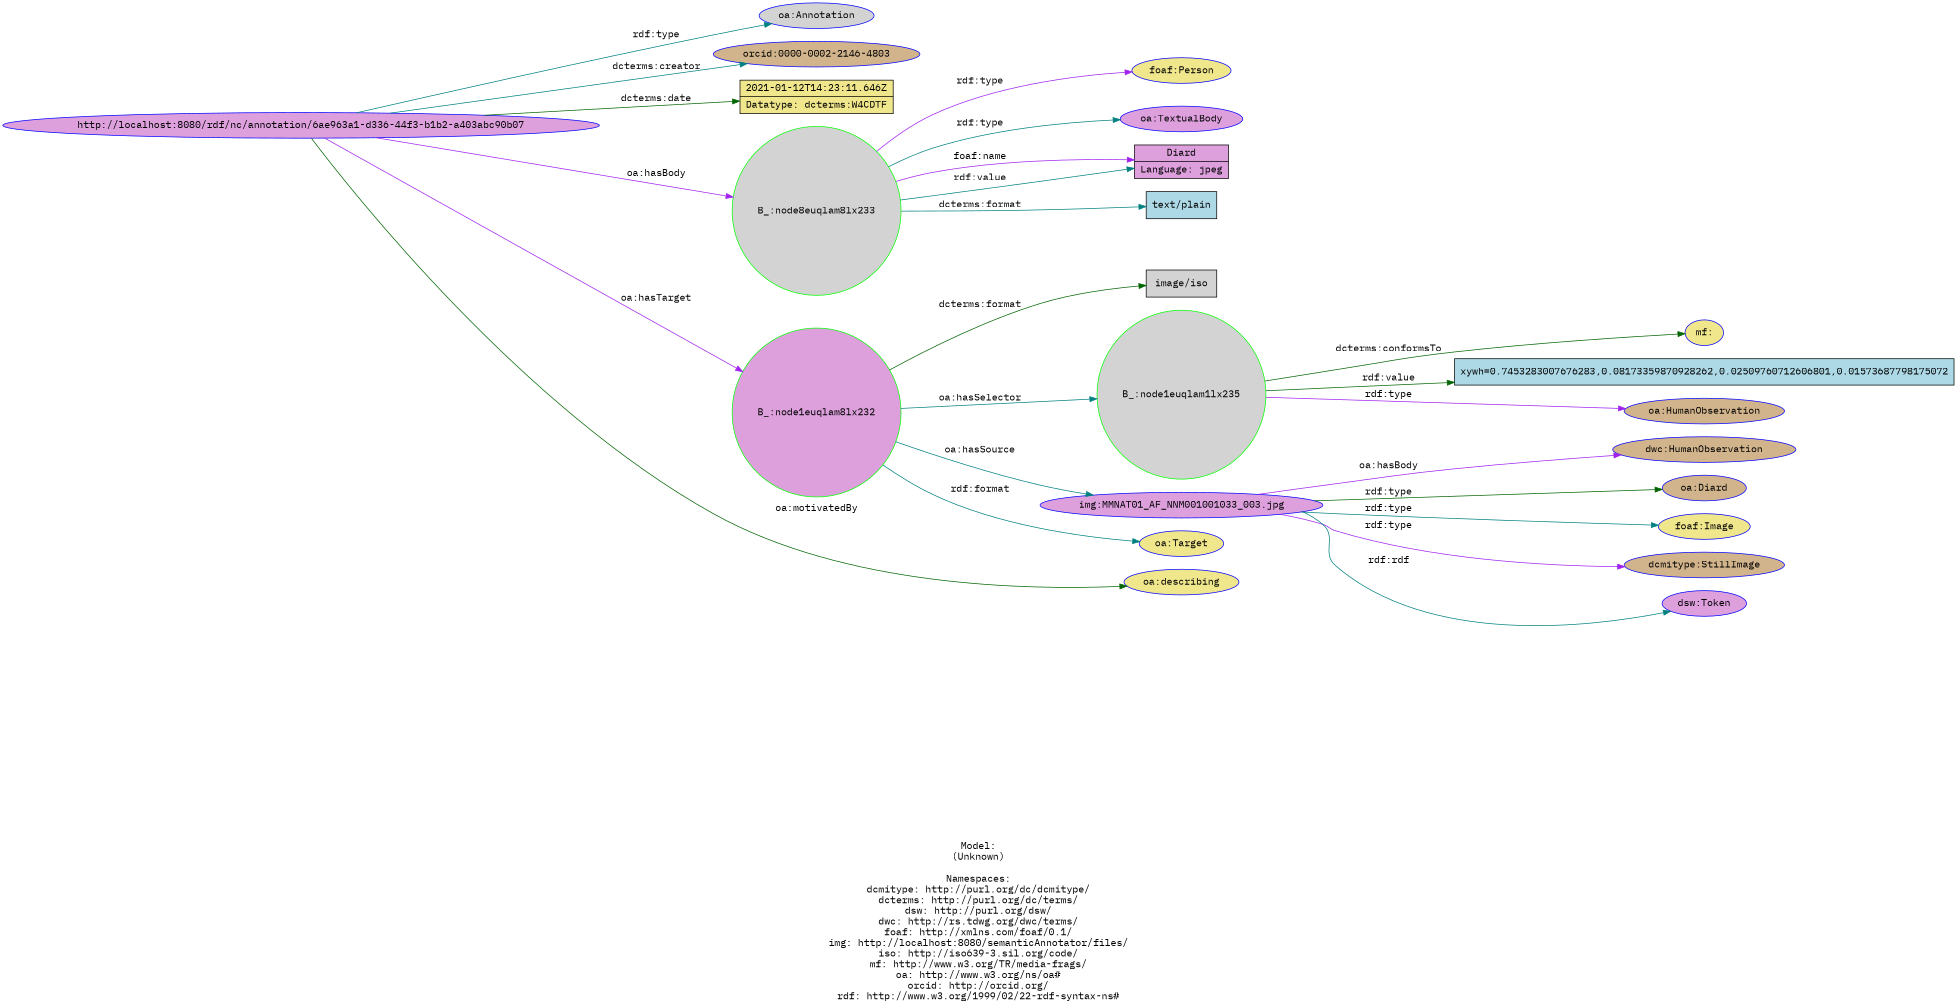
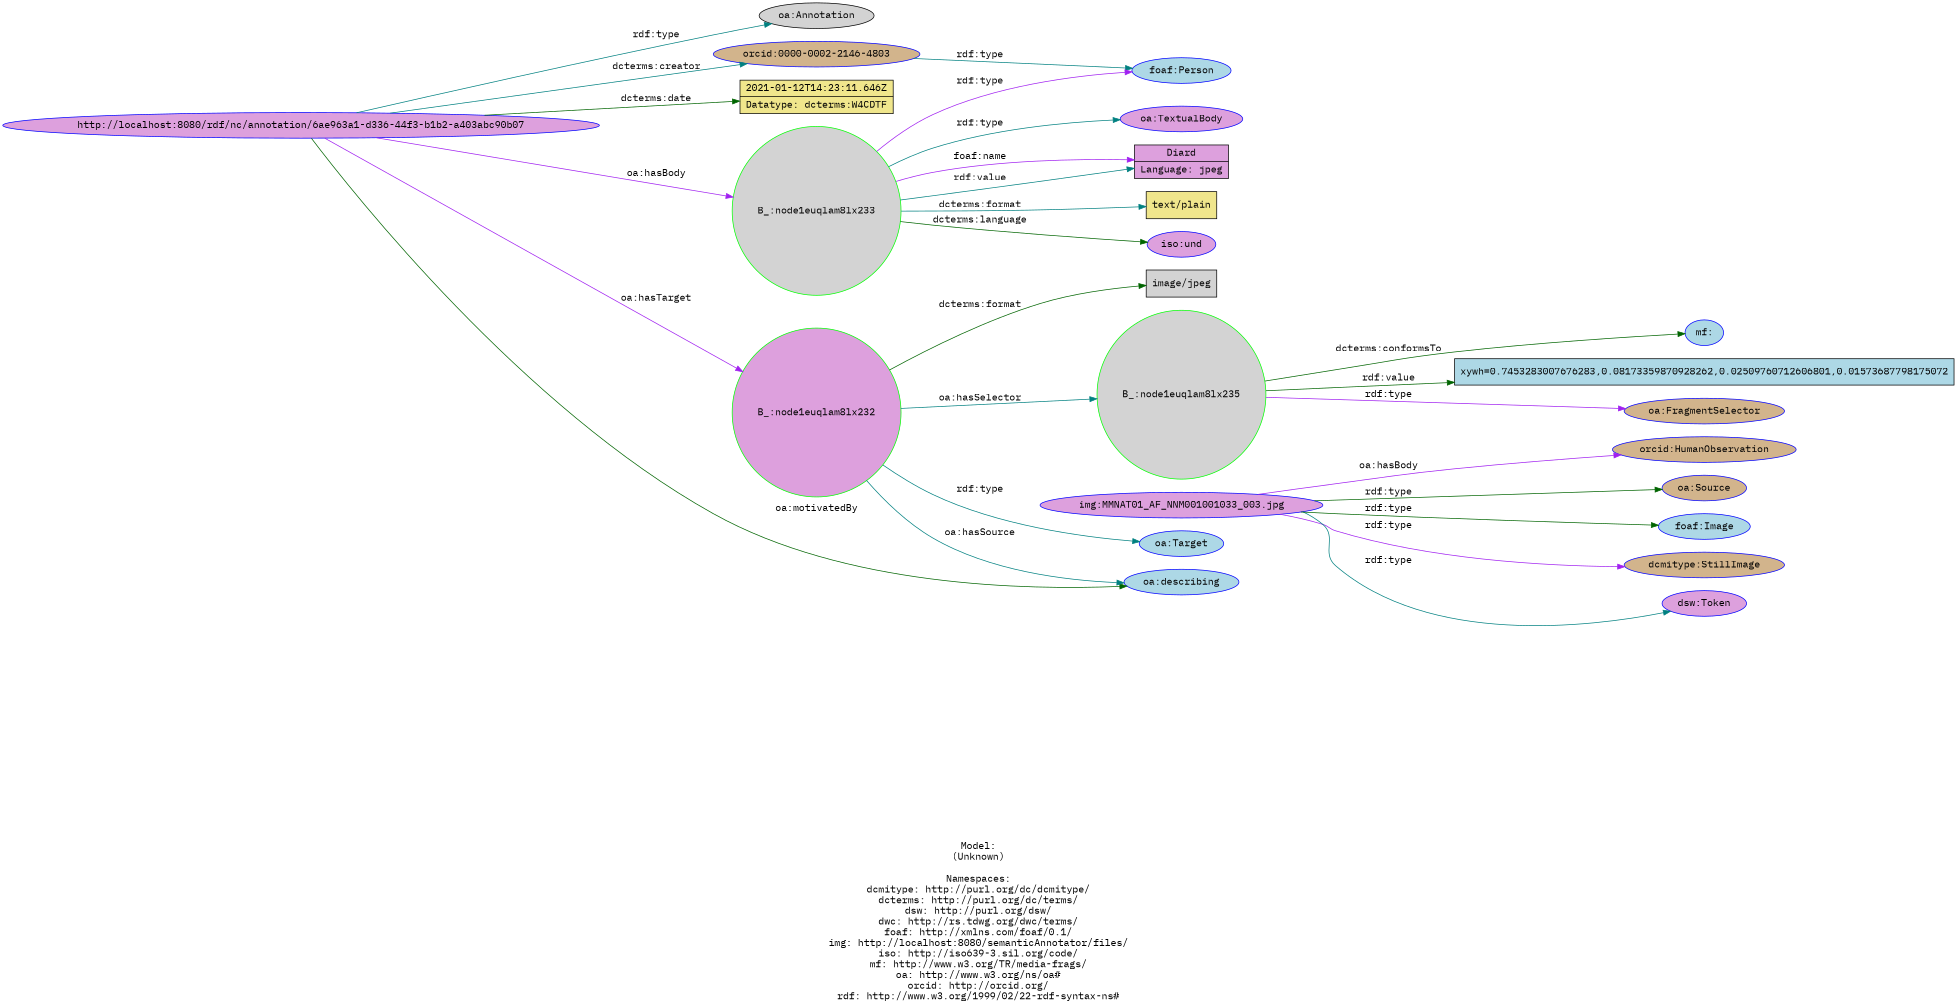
(817, 16) -> (817, 16)
none -> (1019, 63)
(1181, 71) -> (1181, 71)
(1181, 205) -> (1181, 205)
(817, 211) -> (817, 211)
none -> (1181, 244)
(1181, 284) -> (1181, 284)
(1704, 333) -> (1704, 333)
(1181, 395) -> (1181, 395)
(1704, 411) -> (1704, 411)
(1704, 450) -> (1704, 450)
(990, 472) -> (980, 559)
(1704, 488) -> (1704, 488)
(980, 489) -> (980, 489)
(1476, 519) -> (1476, 519)
(1704, 527) -> (1704, 527)
(1181, 544) -> (1181, 544)
(1389, 560) -> (1389, 560)
(1181, 582) -> (1181, 582)
